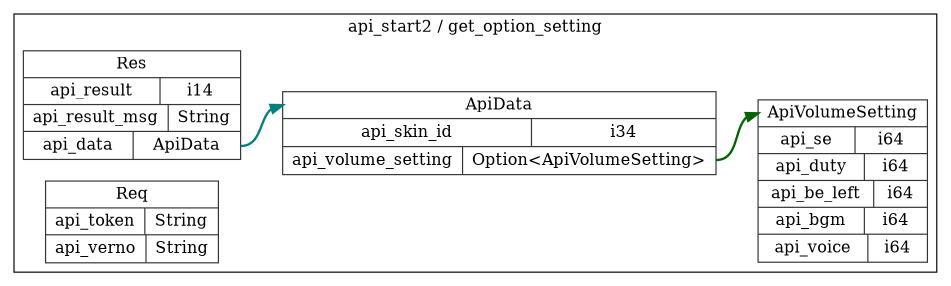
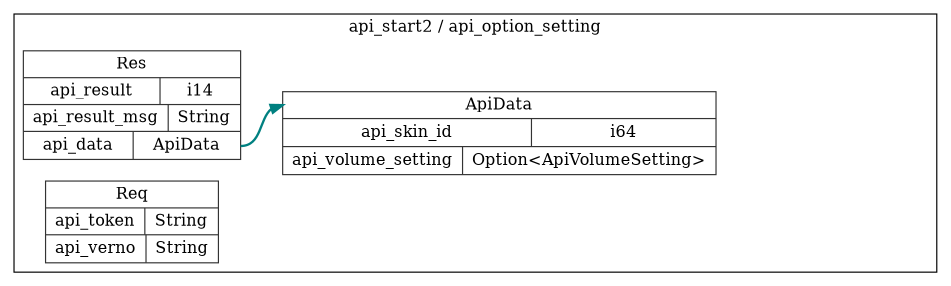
(475, 27) -> (475, 27)
(624, 132) -> (624, 132)
(843, 181) -> none
